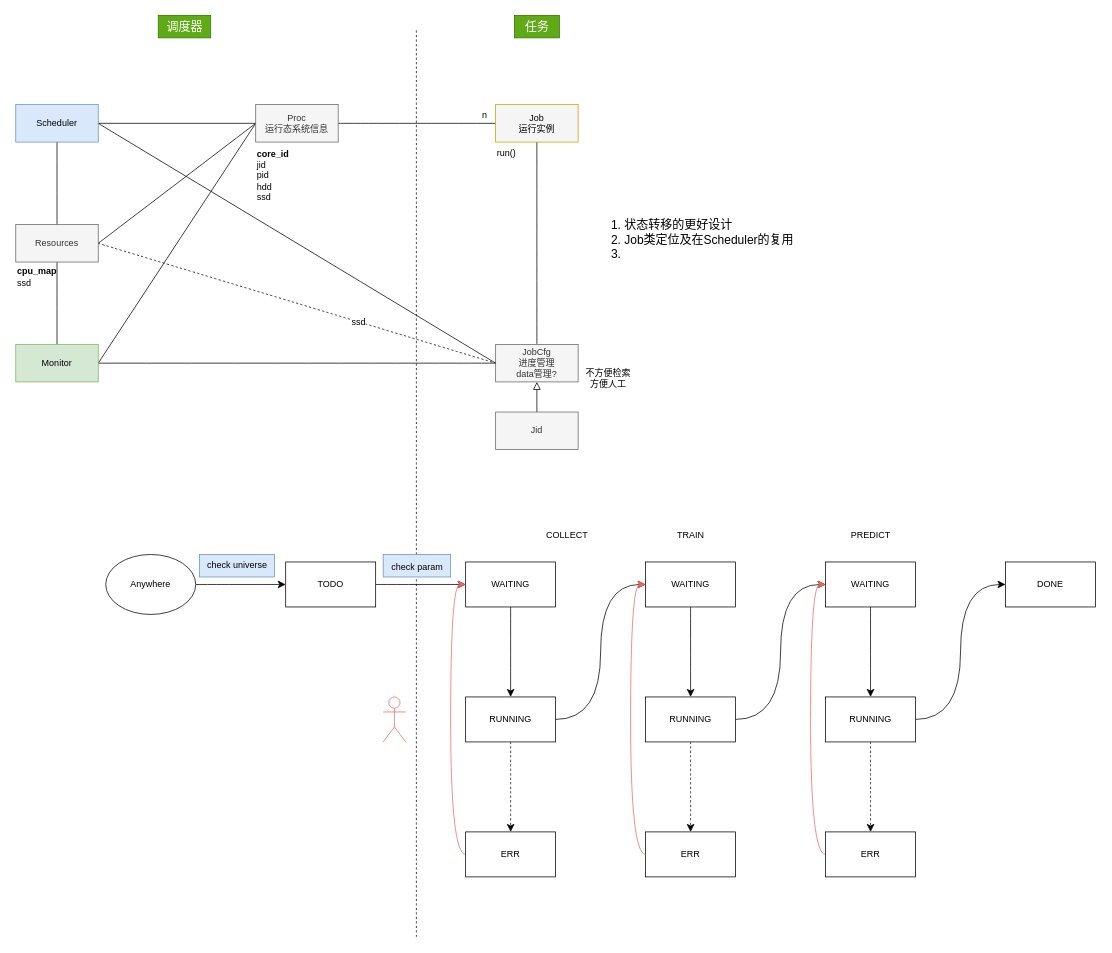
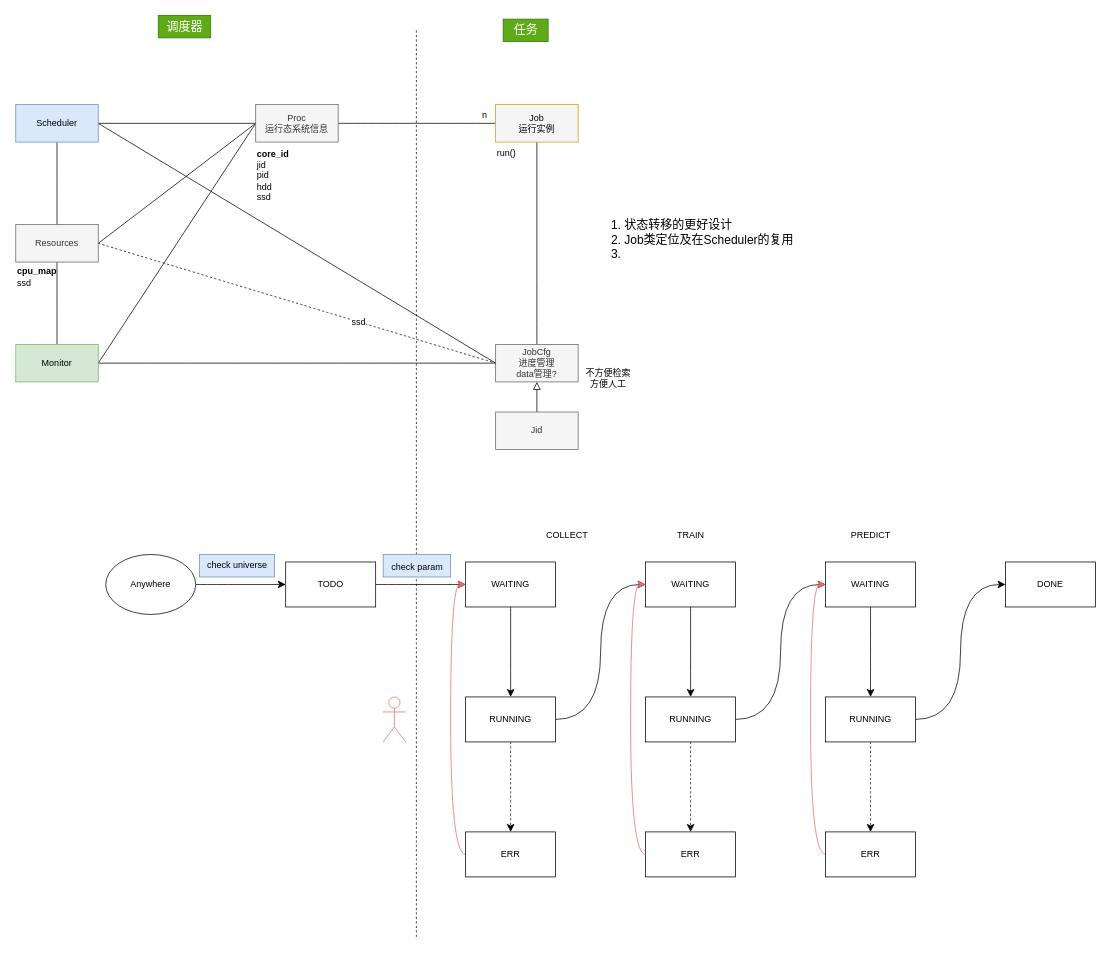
(537, 27) -> (525, 30)
